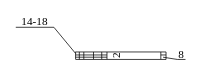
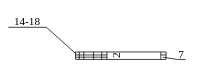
(35, 21) -> (27, 21)
(182, 54) -> (182, 54)
